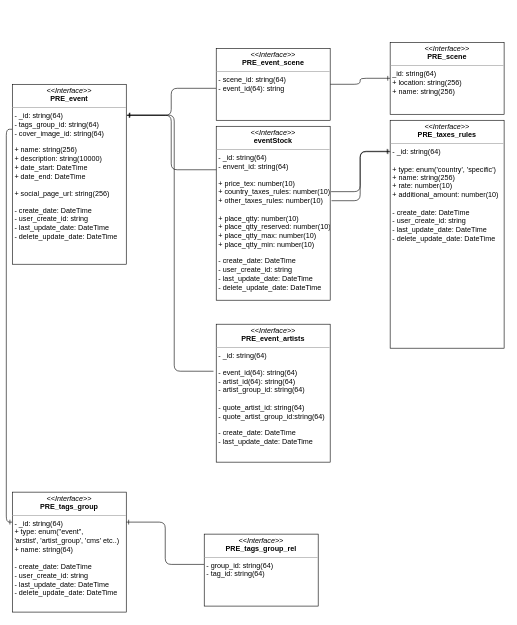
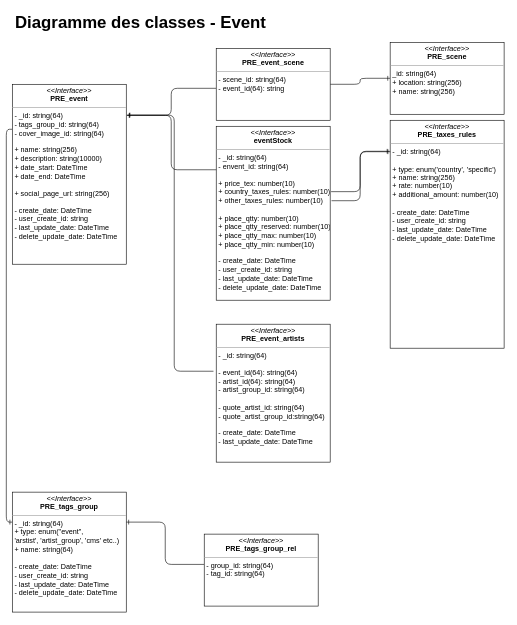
none -> (258, 20)
